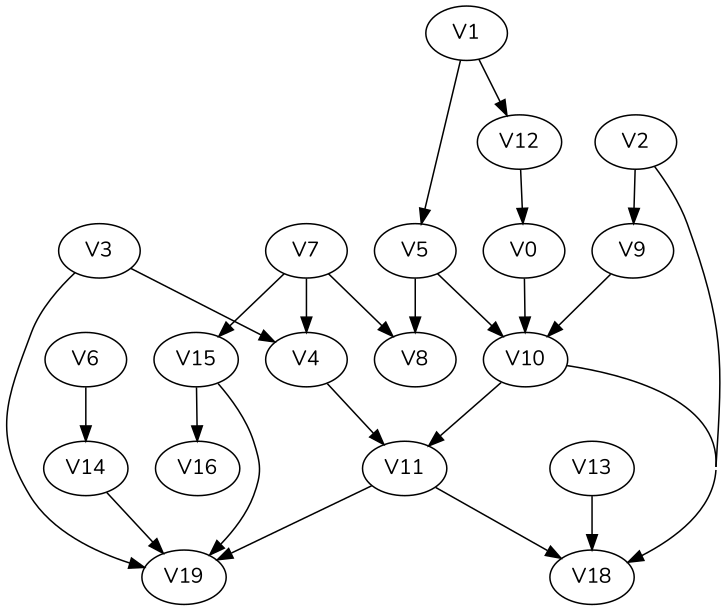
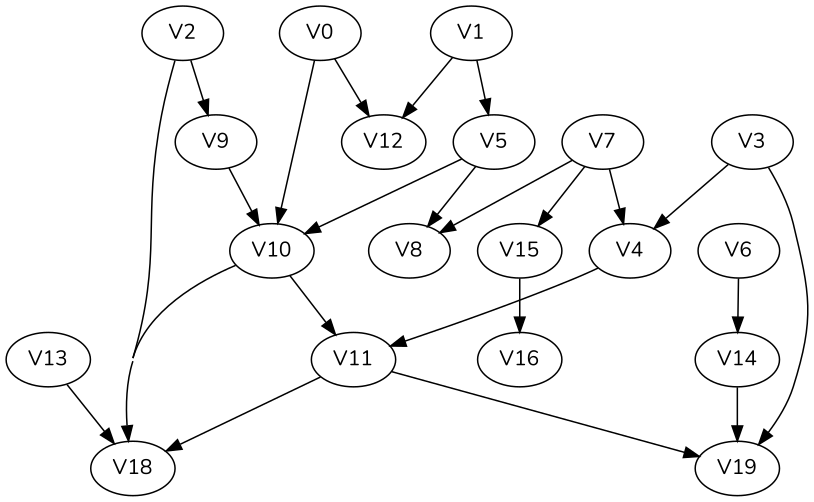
(521, 189) -> (348, 81)
(259, 464) -> none
